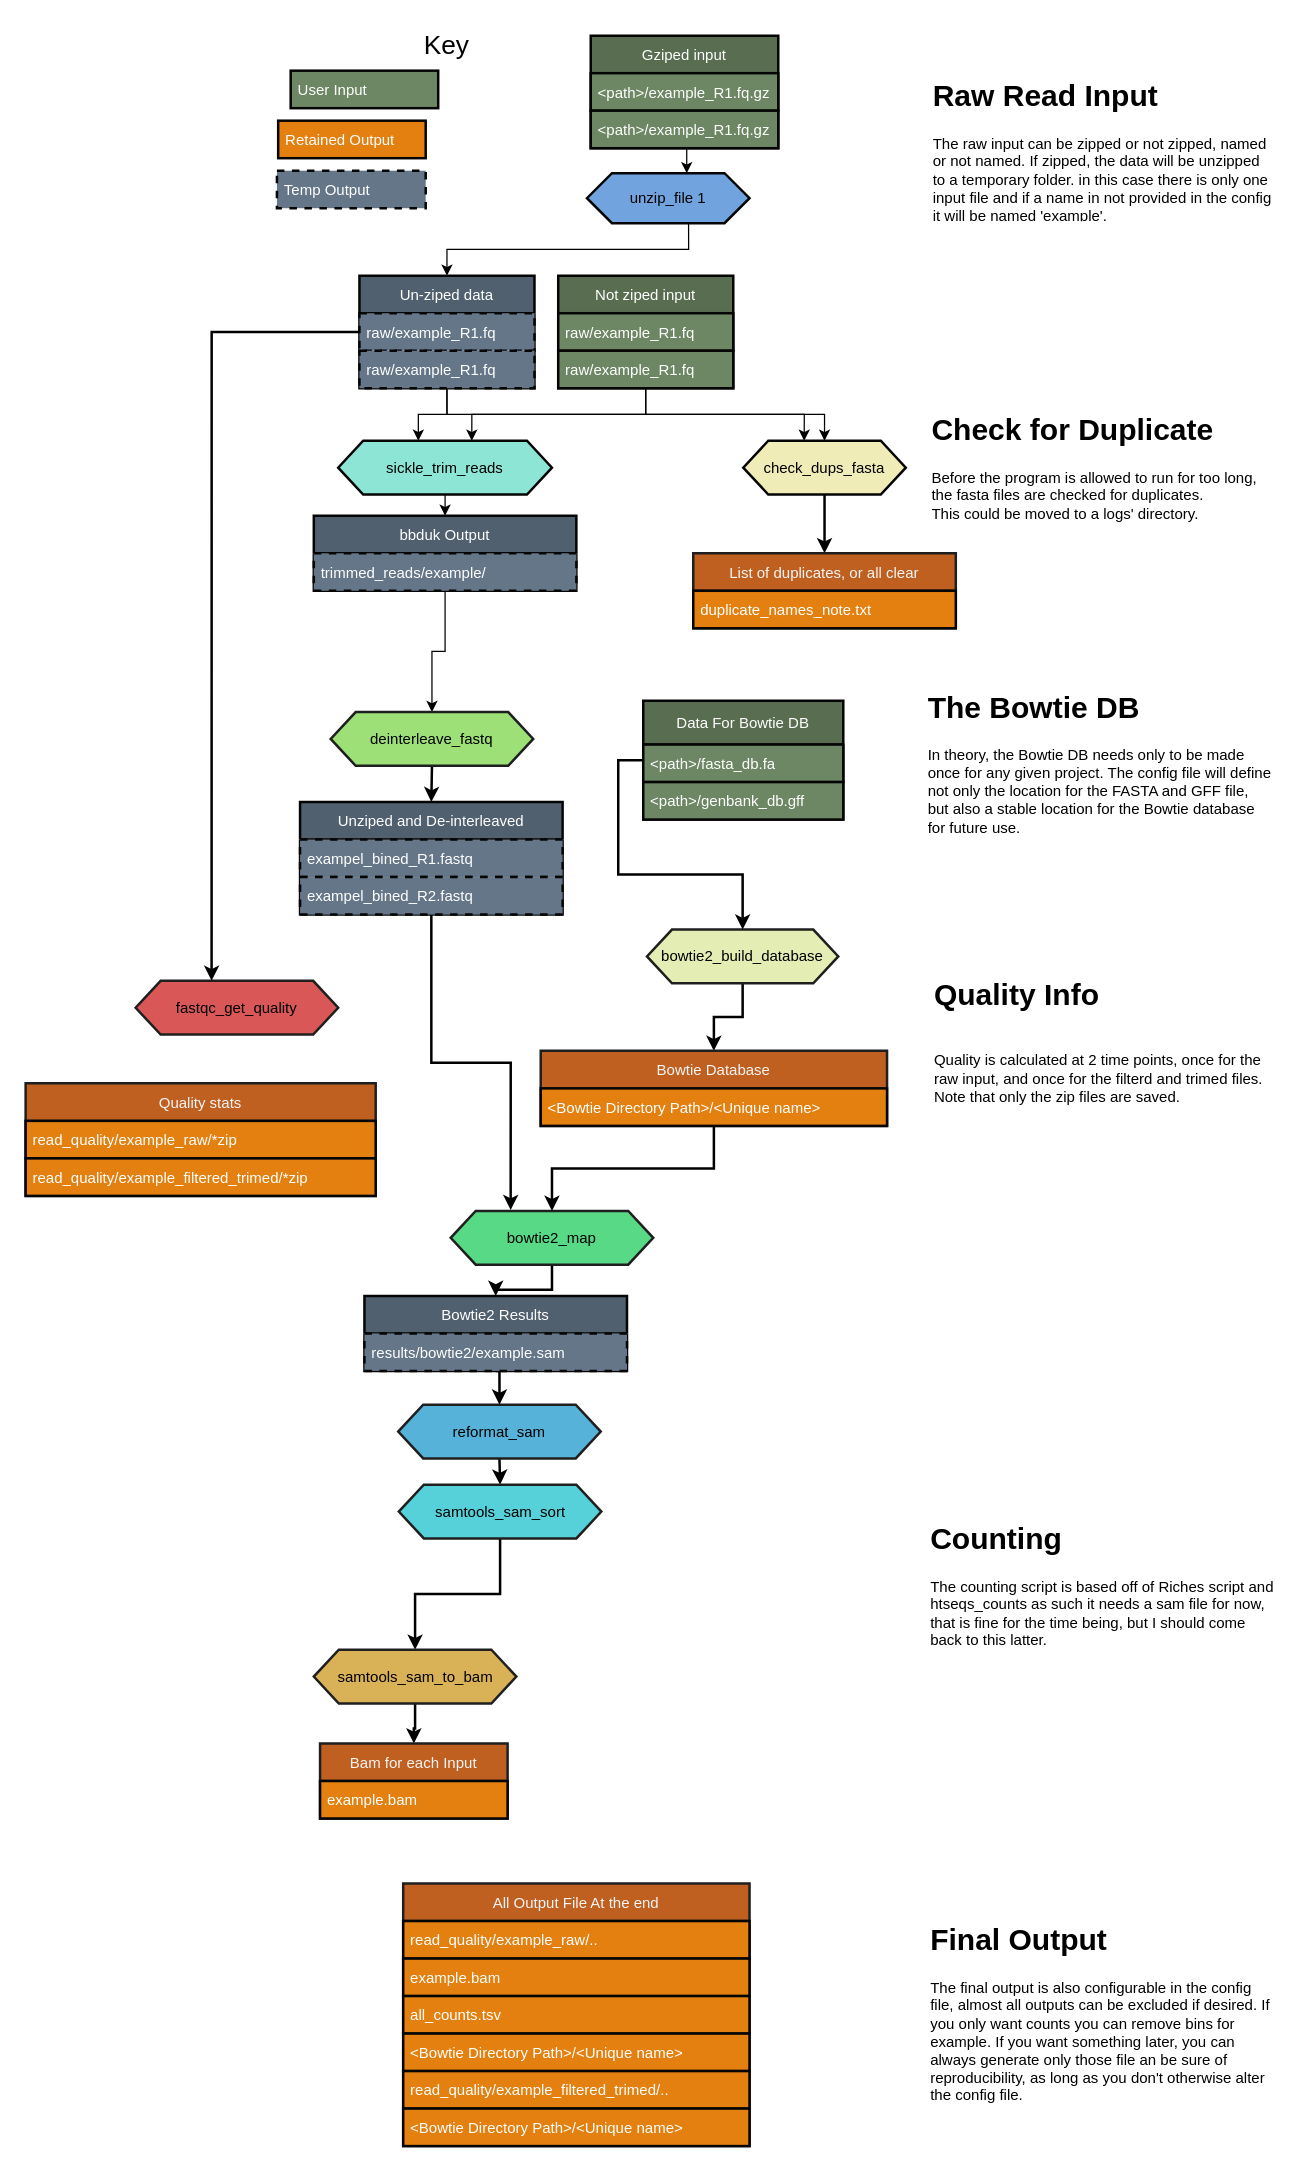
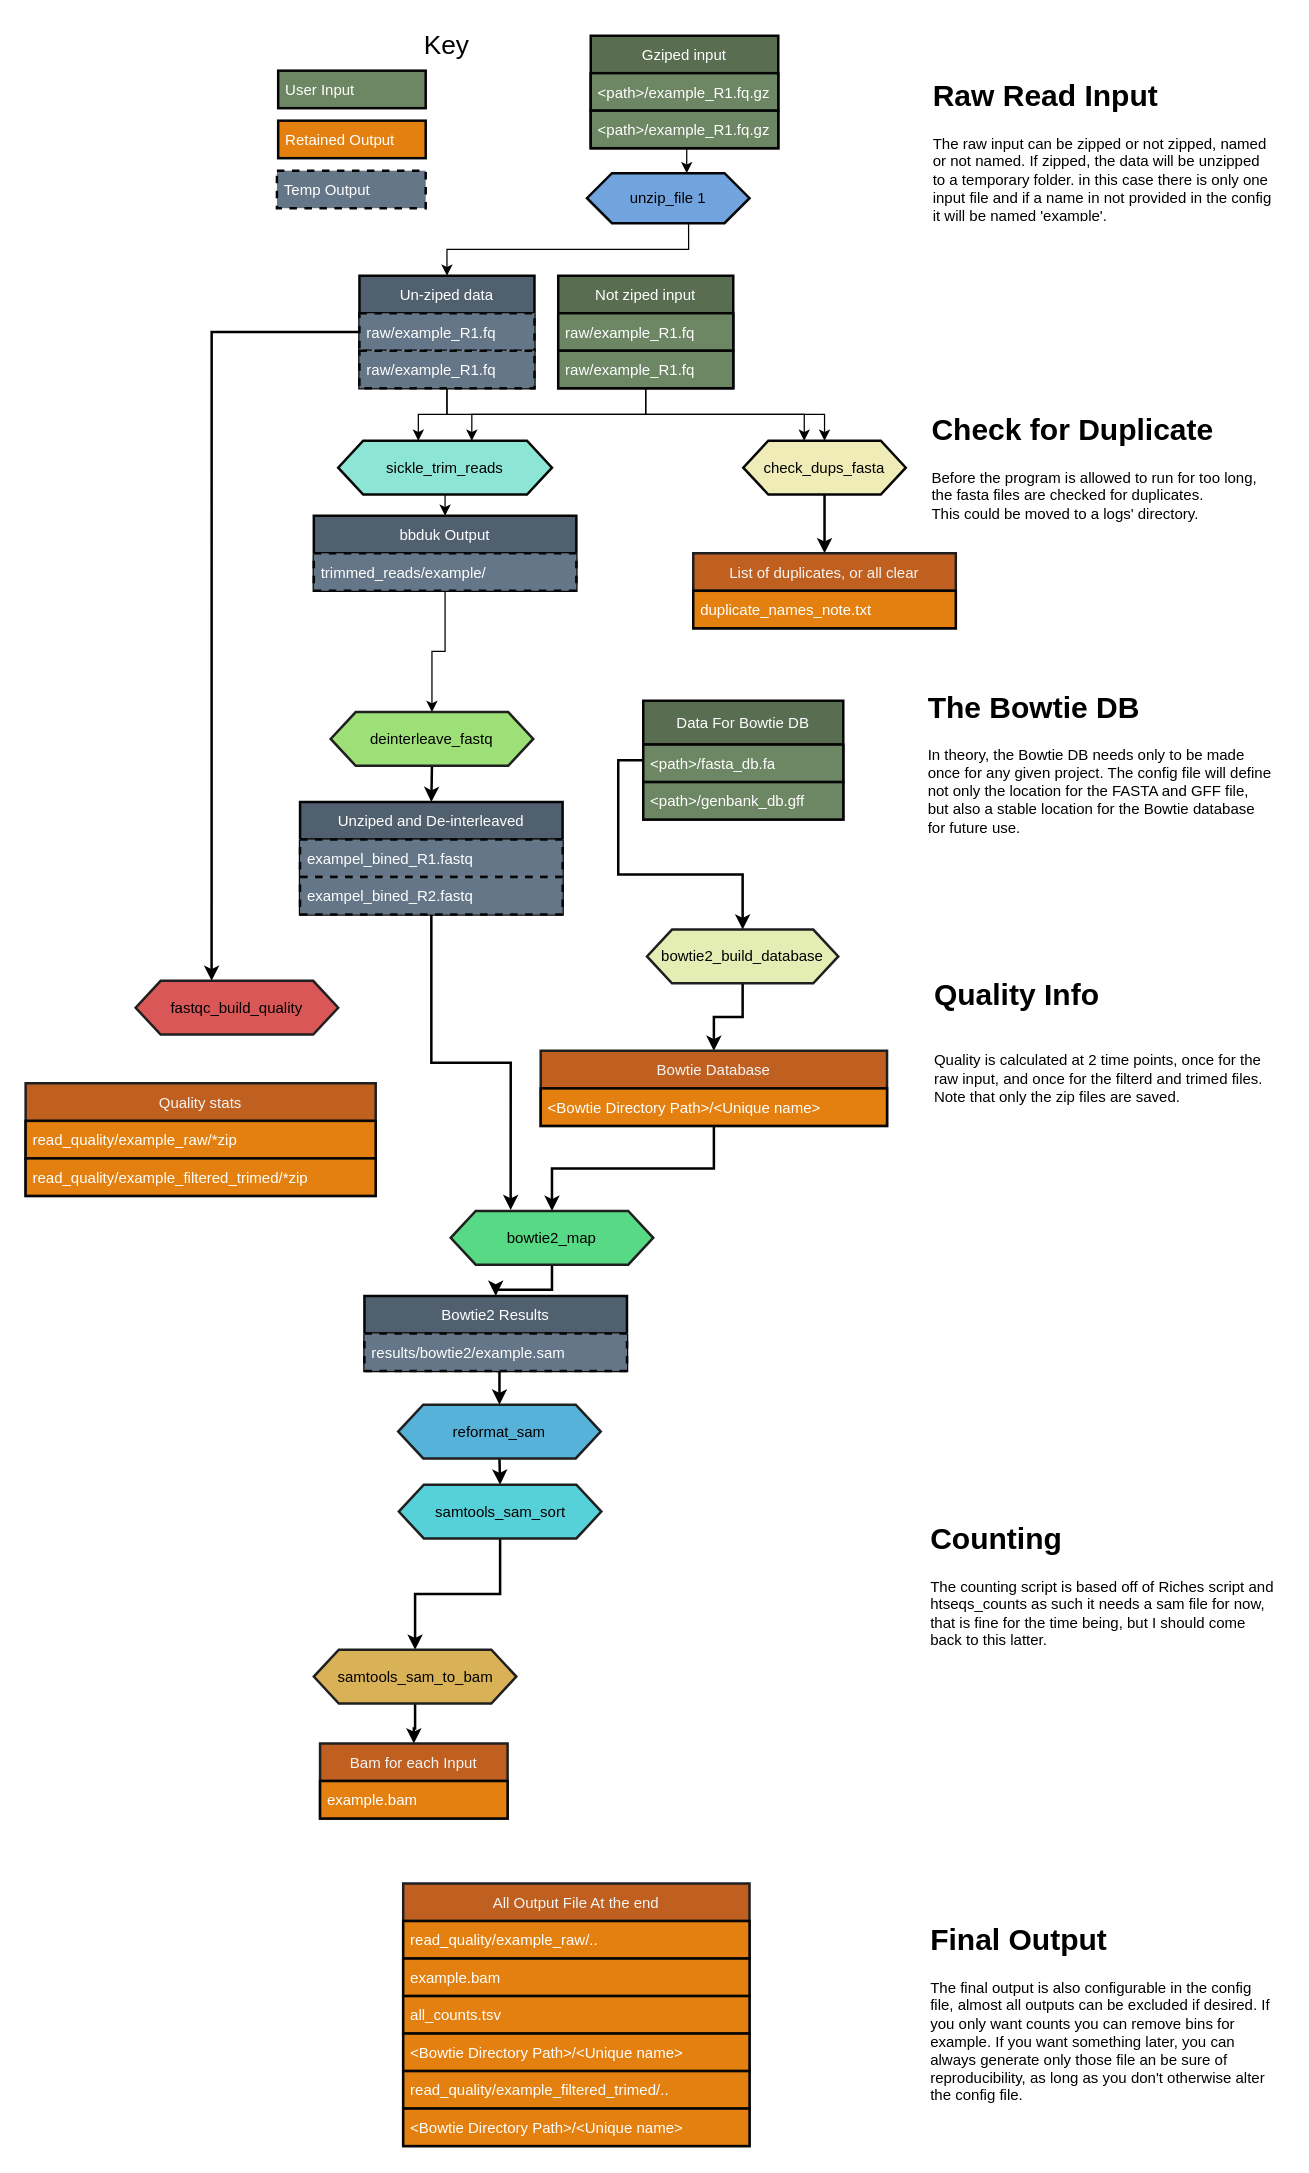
(364, 89) -> (352, 89)
(237, 1008) -> (237, 1008)
